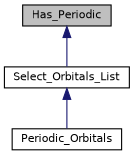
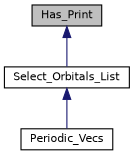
(67, 15) -> (67, 15)
(67, 139) -> (67, 139)
